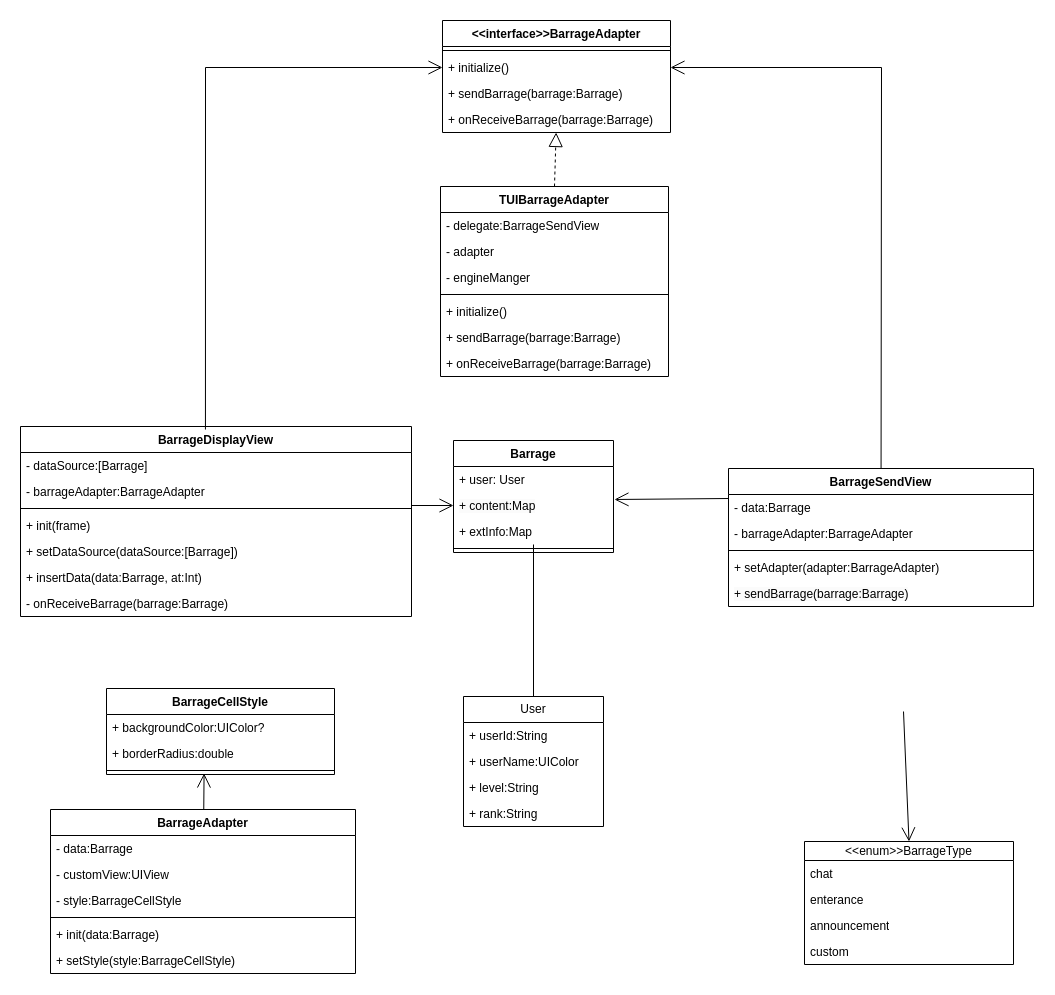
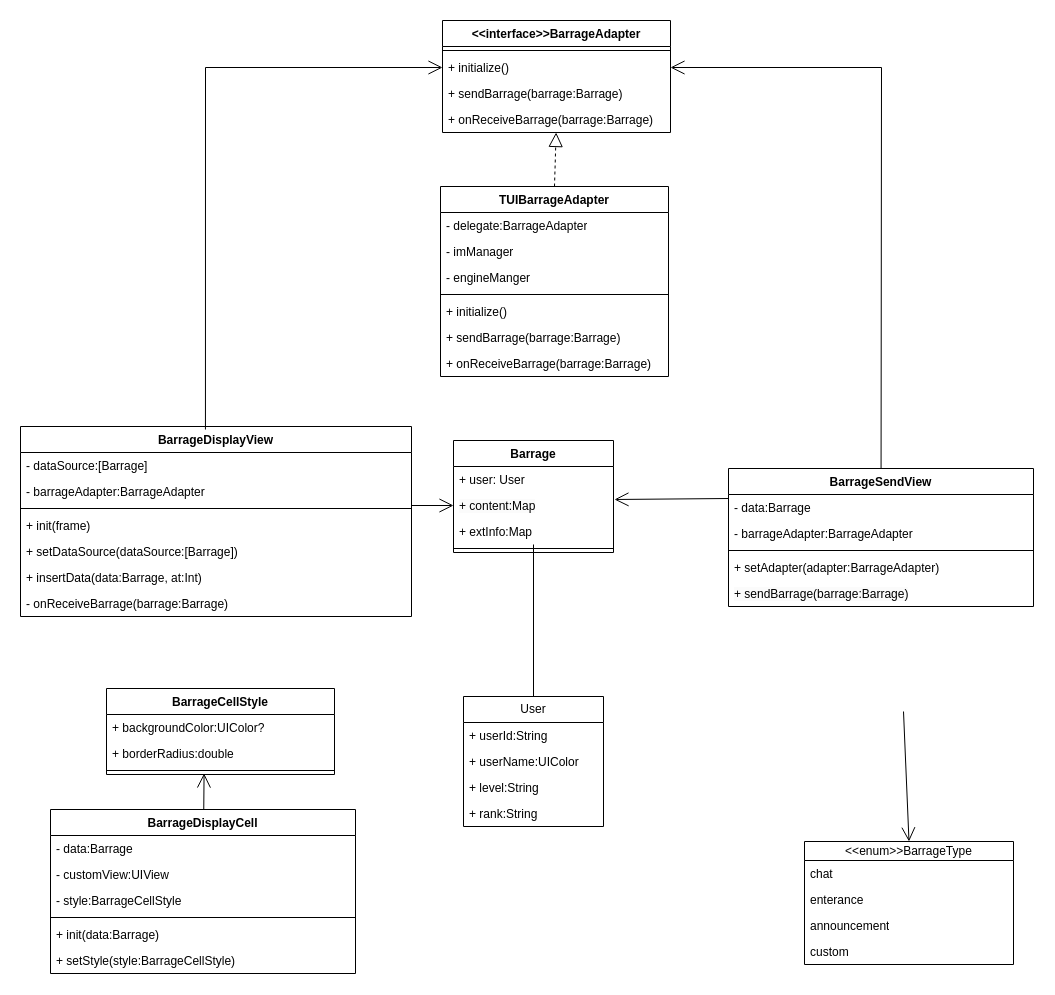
(528, 227) -> (526, 227)
(475, 253) -> (480, 253)
(203, 824) -> (203, 824)
